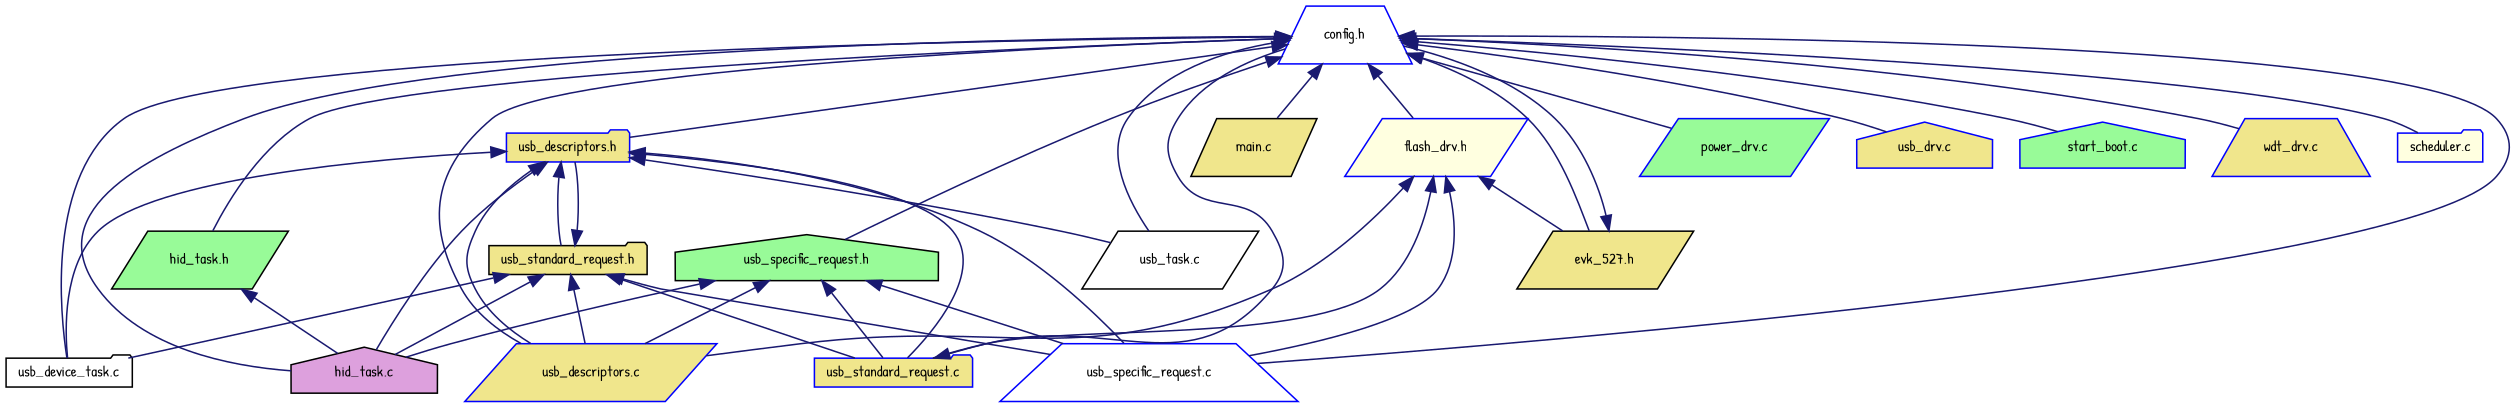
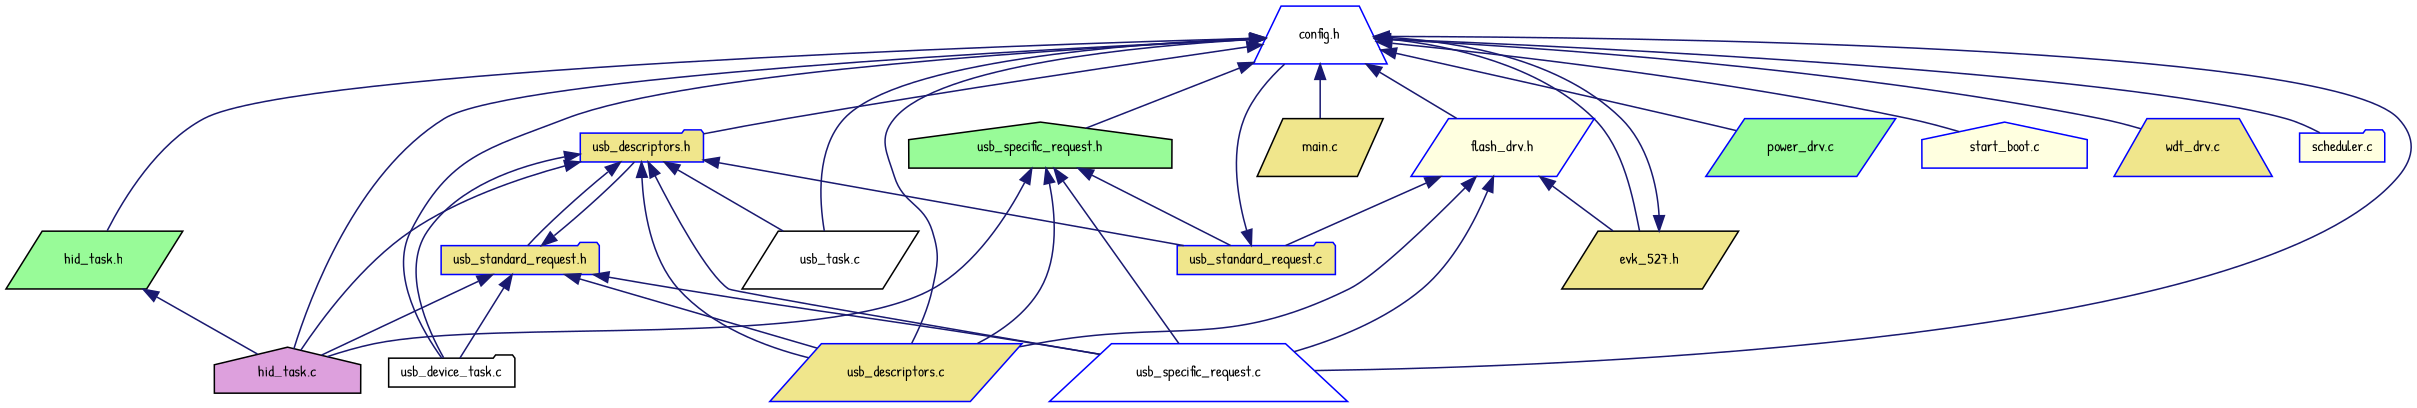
(1925, 148) -> none
(2103, 148) -> (2005, 148)
(568, 260) -> (520, 260)
(738, 319) -> none
